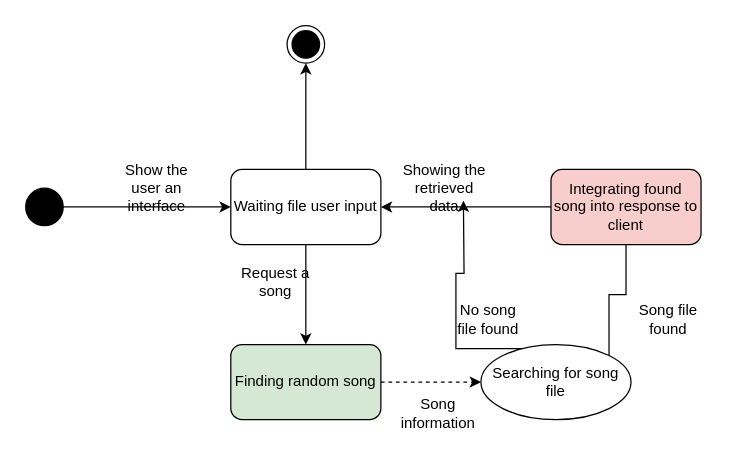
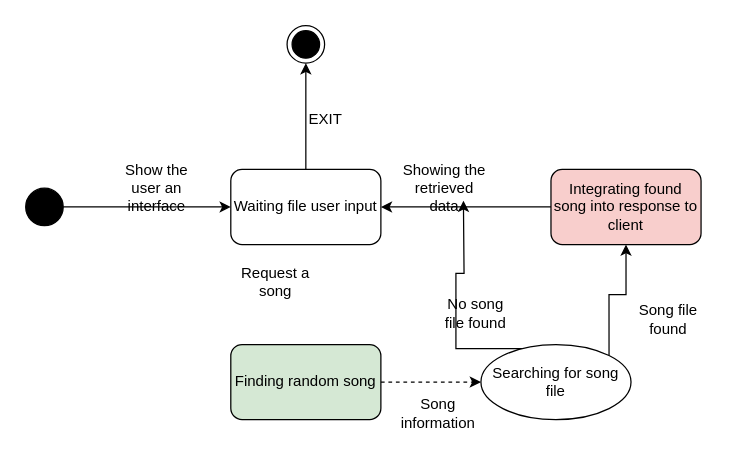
none -> (326, 119)
(626, 251) -> (626, 254)
(306, 290) -> none
(488, 319) -> (476, 313)
